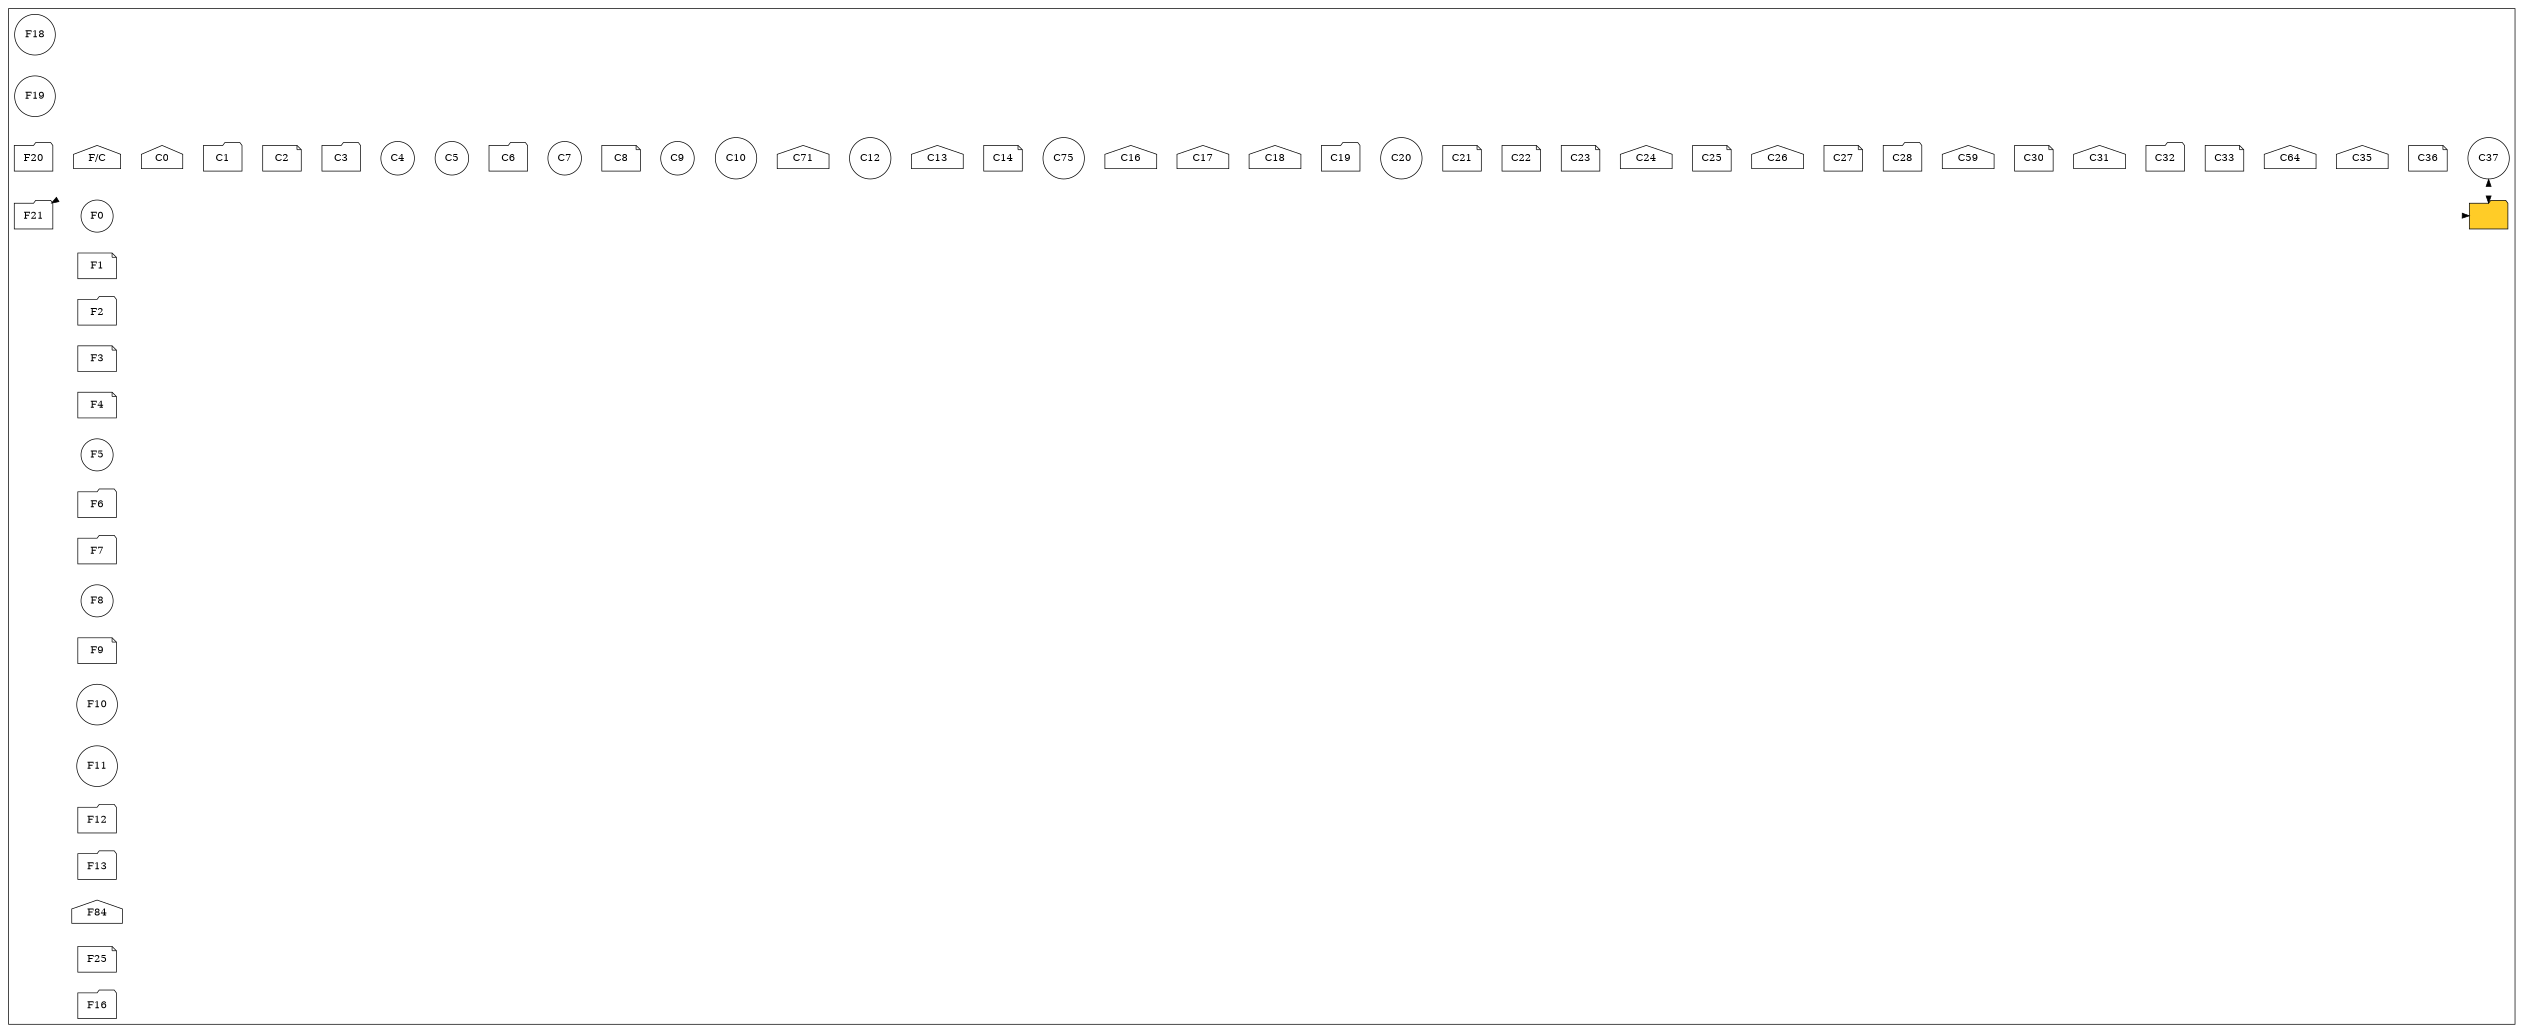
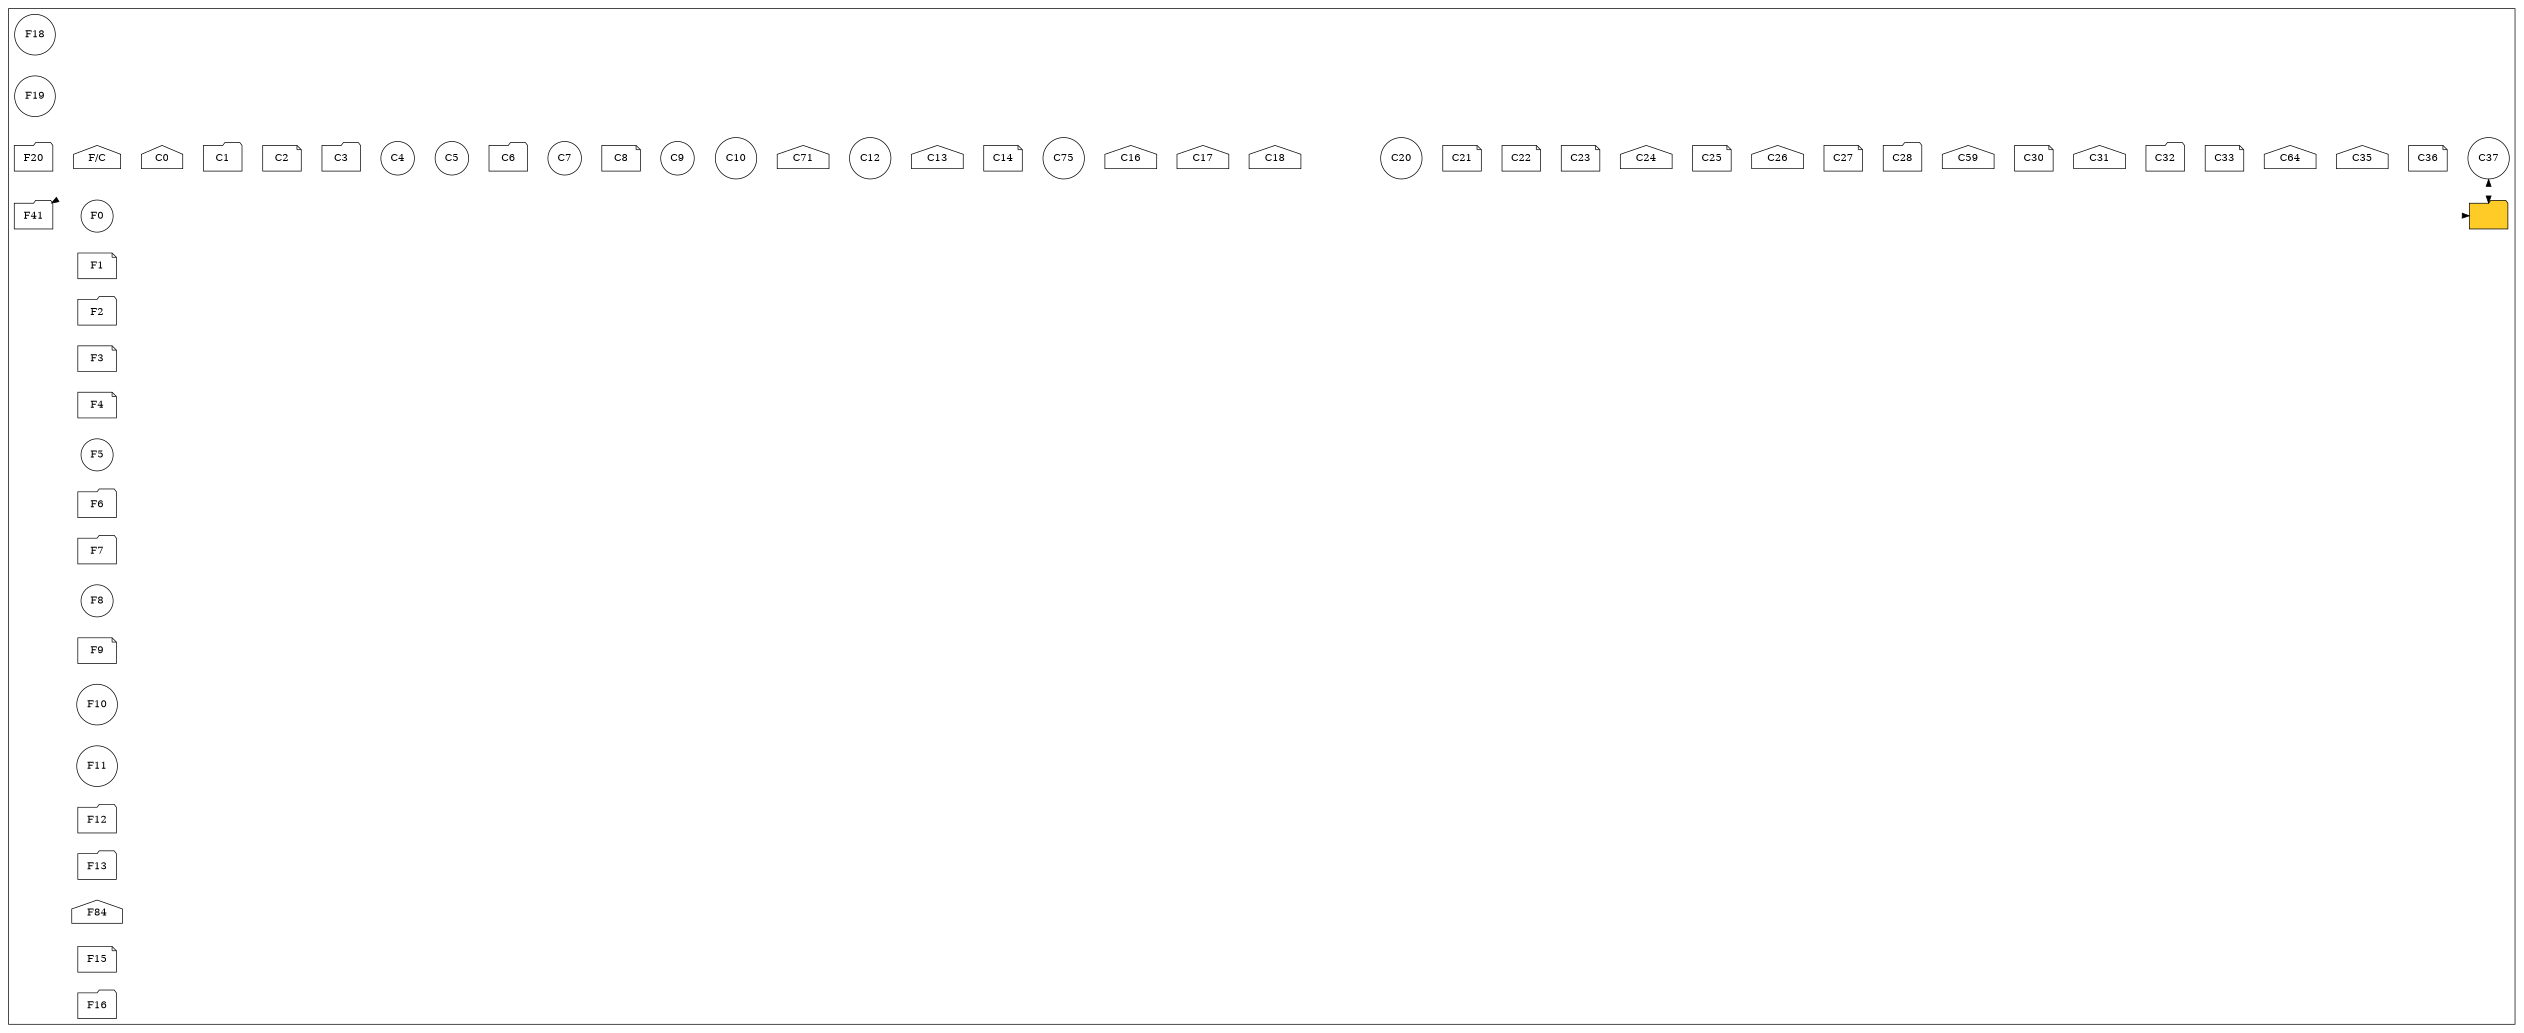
(1341, 158) -> none
(34, 216) -> (34, 216)
(97, 959) -> (97, 959)
